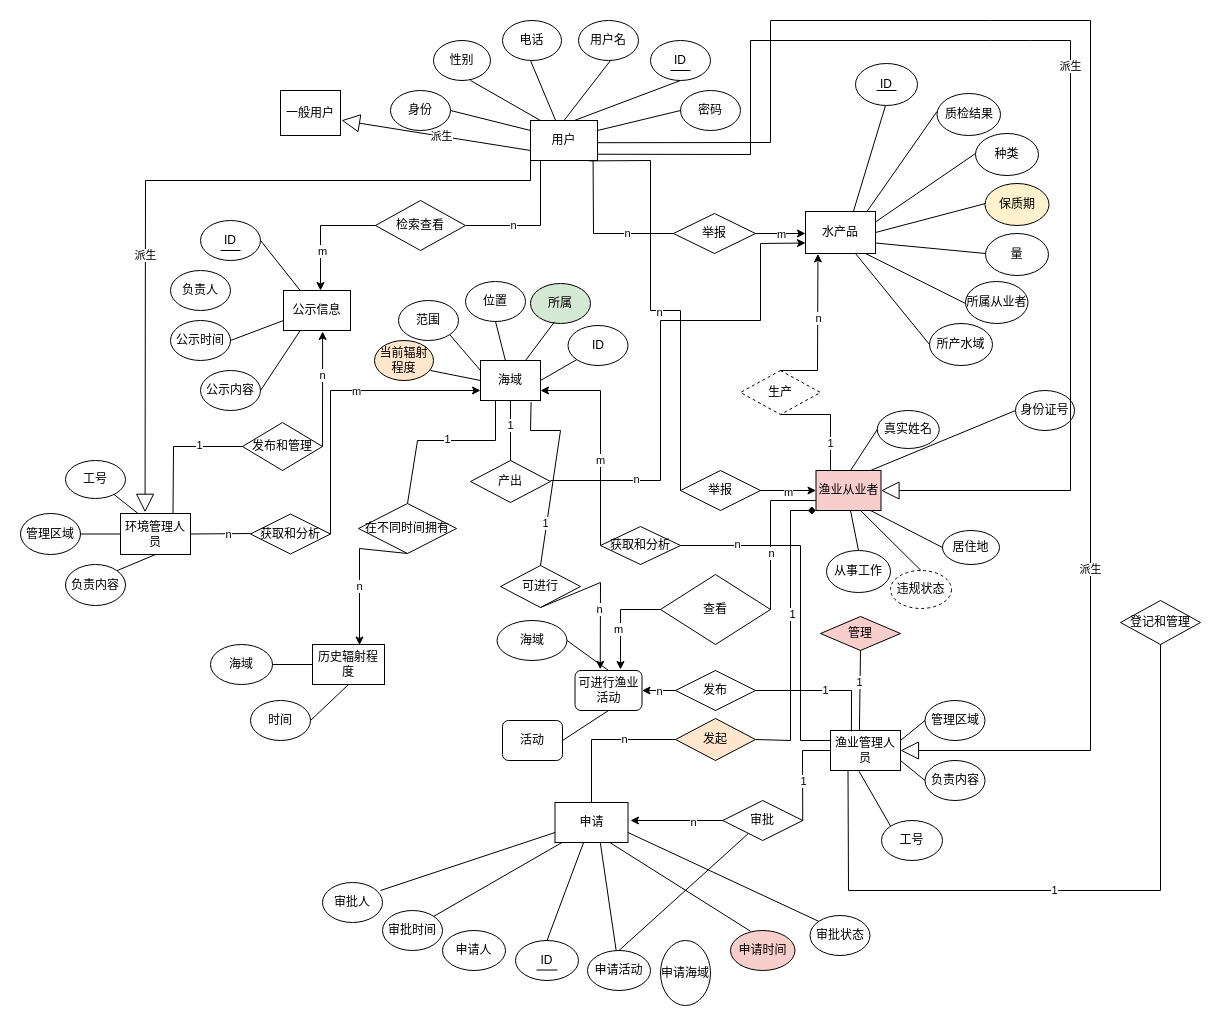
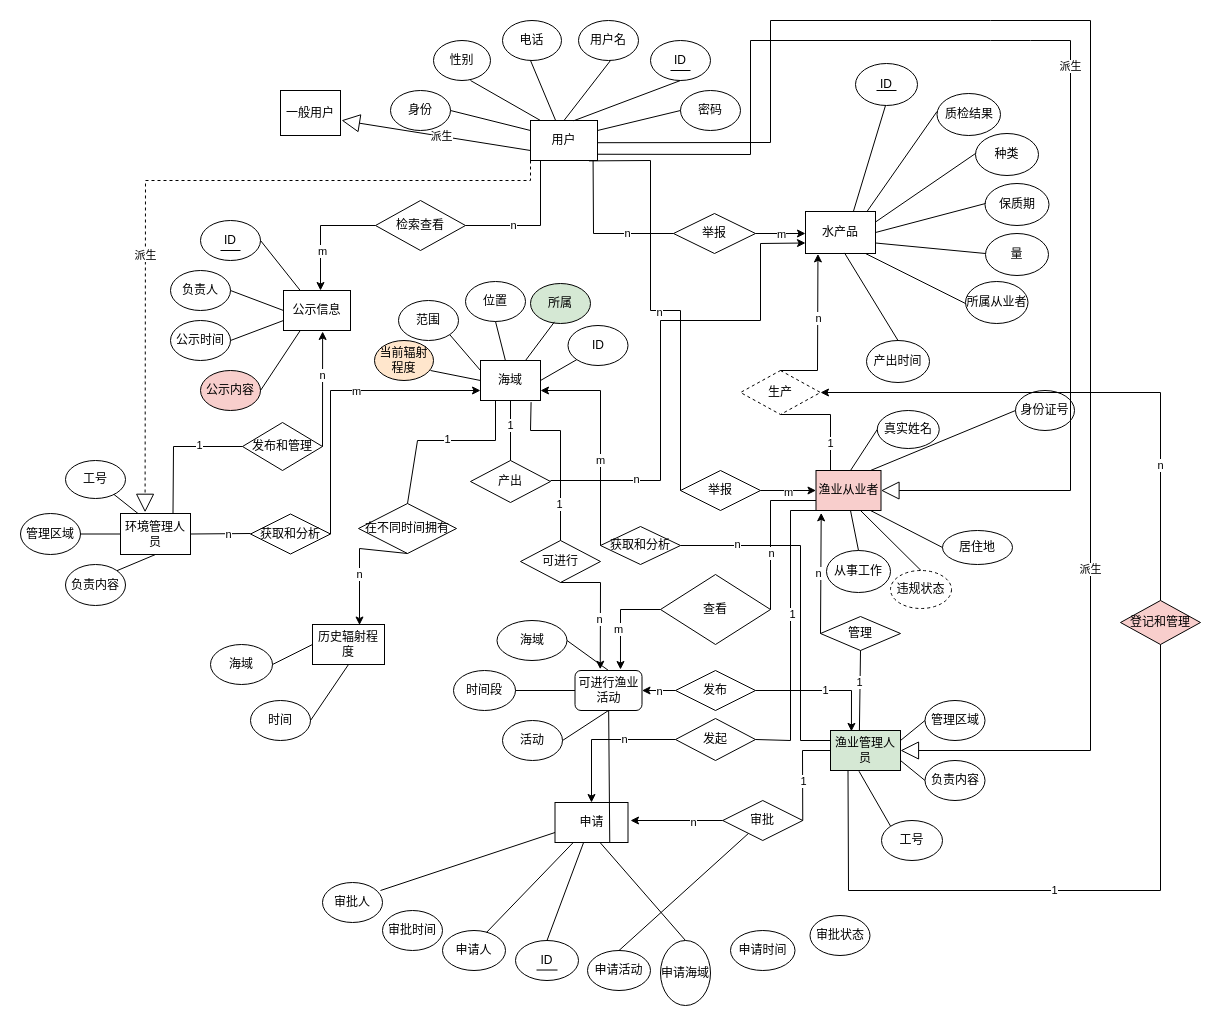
(314, 181) -> (314, 181)
(1017, 205) -> (1017, 205)
none -> (871, 297)
(892, 299) -> none
none -> (257, 301)
(961, 345) -> none
none -> (898, 362)
(231, 391) -> (231, 391)
none -> (1098, 393)
(807, 511) -> (811, 511)
(971, 548) -> (978, 548)
none -> (821, 576)
(541, 587) -> (561, 562)
(1161, 623) -> (1161, 623)
(861, 634) -> (861, 634)
(349, 665) -> (349, 645)
none -> (485, 691)
none -> (545, 691)
(851, 725) -> (851, 723)
(716, 740) -> (716, 740)
(533, 741) -> (533, 741)
(866, 751) -> (866, 751)
(592, 796) -> (592, 794)
(723, 877) -> none
(497, 880) -> none
(680, 887) -> (609, 777)
none -> (529, 888)
(608, 897) -> (643, 891)
(763, 951) -> (763, 951)
